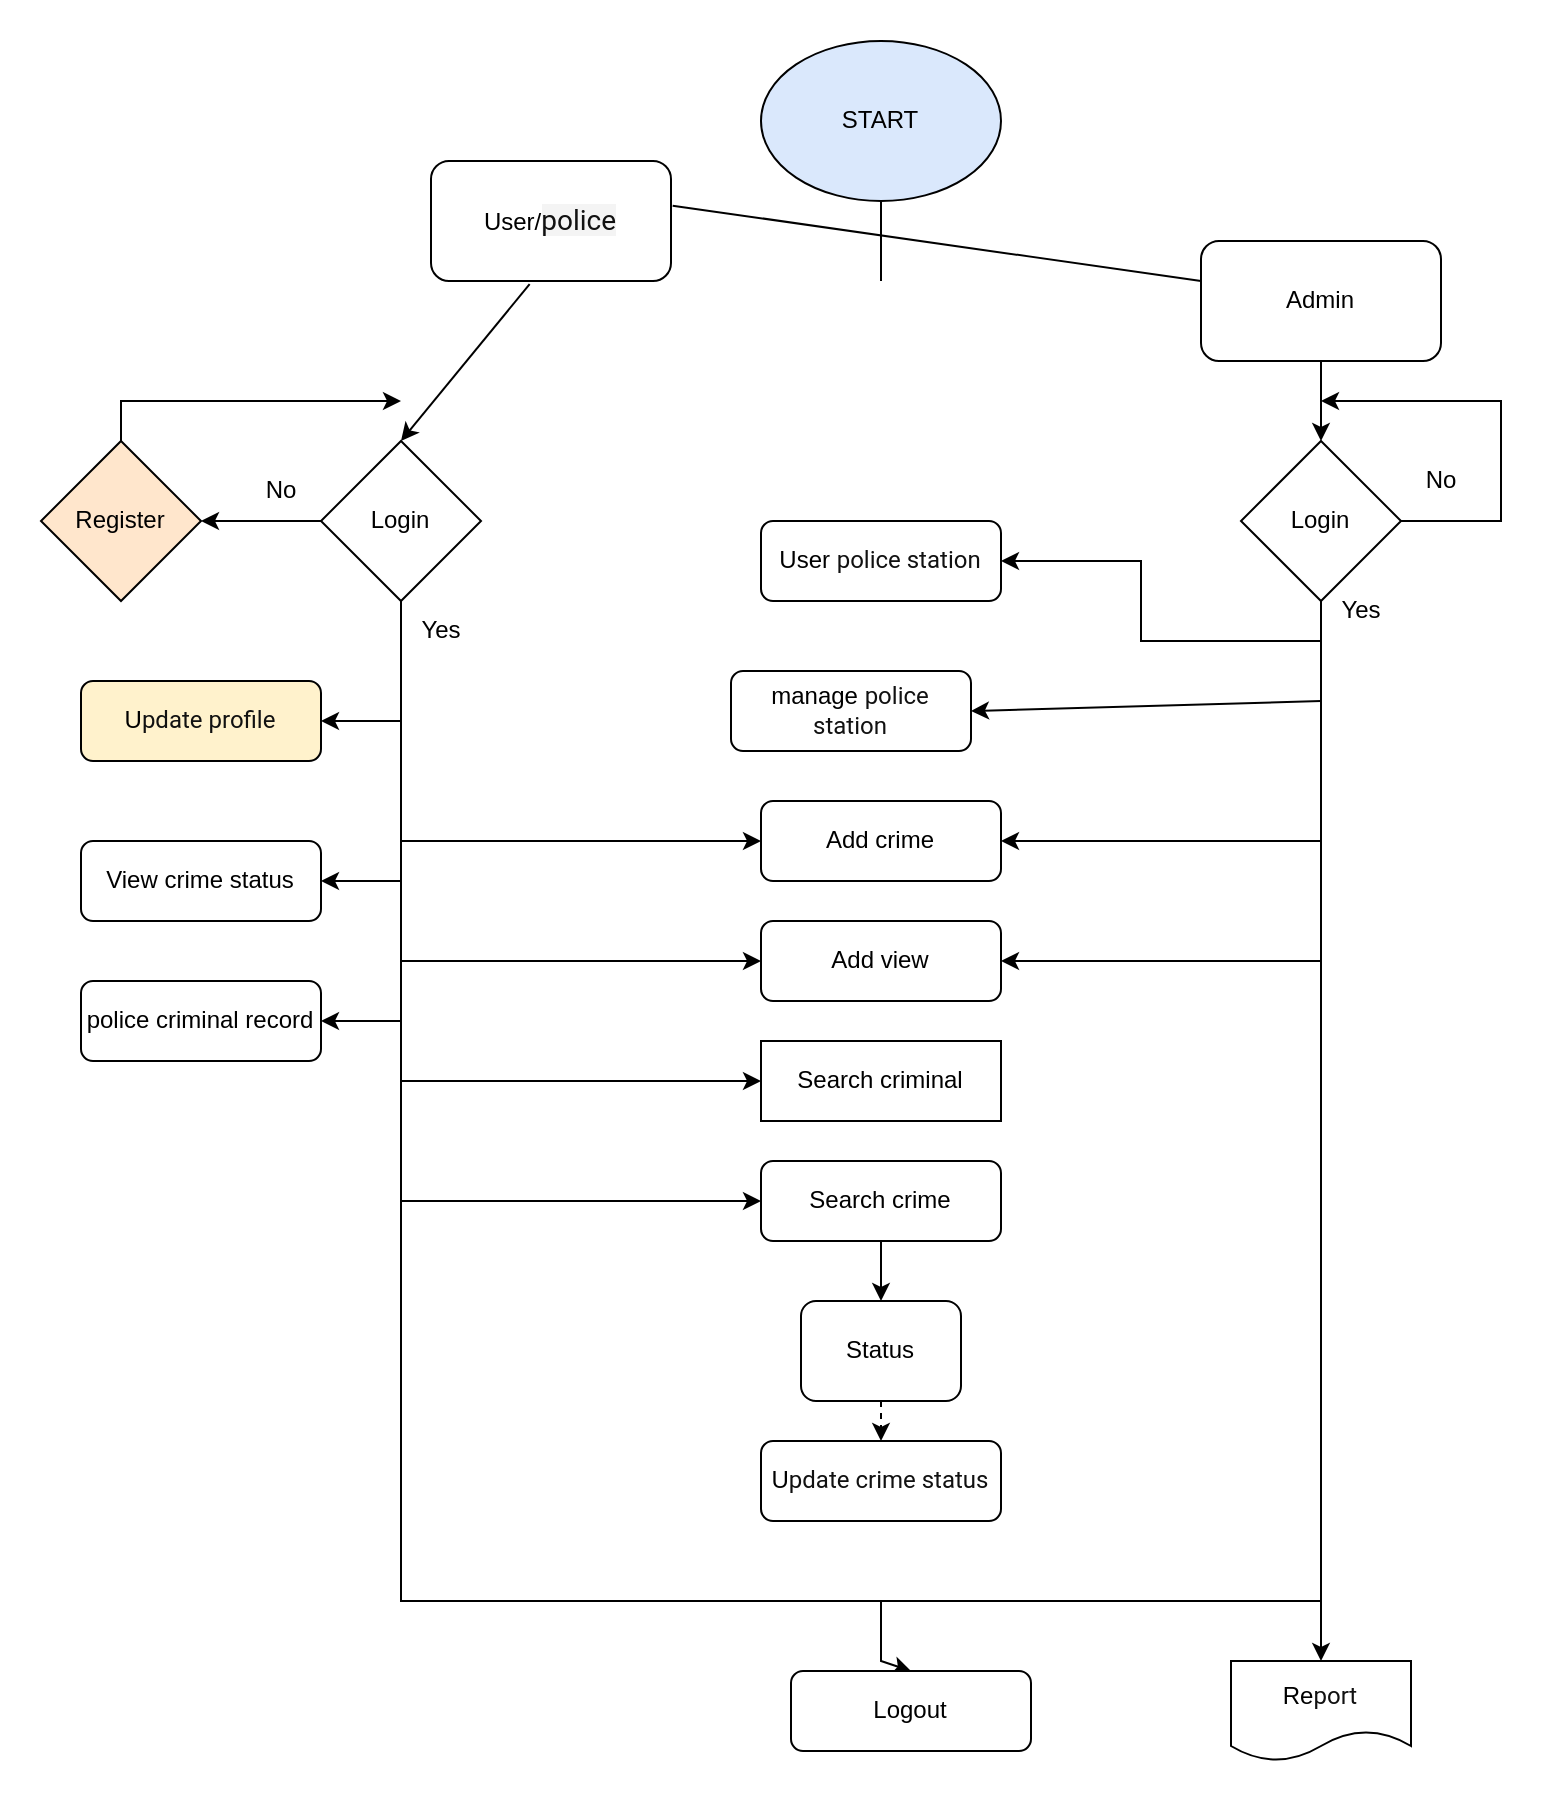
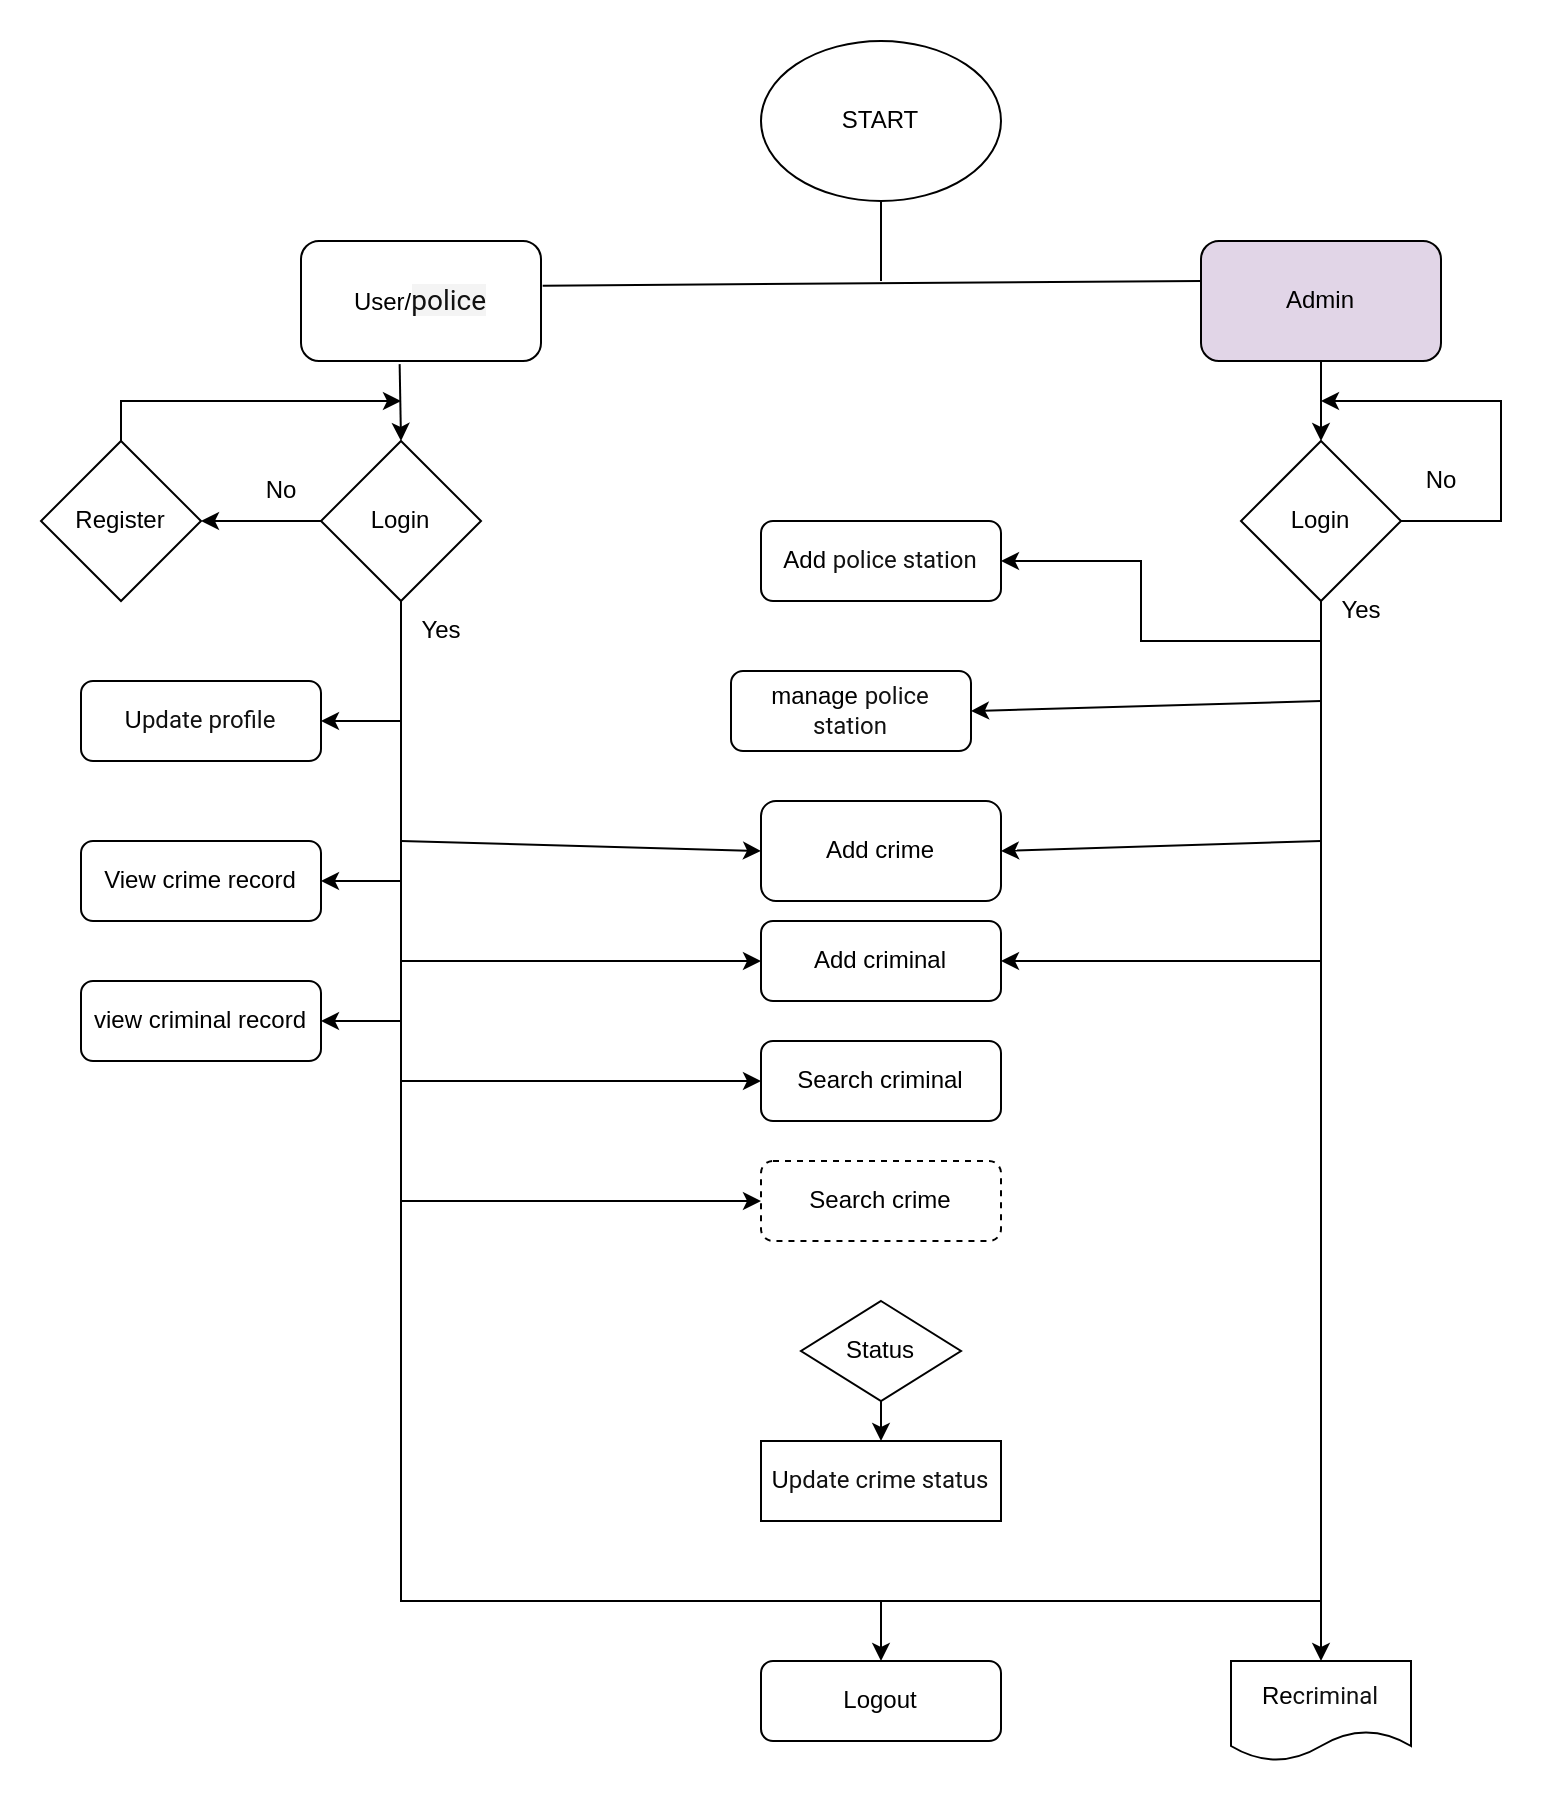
(881, 121) -> (881, 121)
(551, 221) -> (421, 301)
(1321, 301) -> (1321, 301)
(121, 521) -> (121, 521)
(881, 561) -> (881, 561)
(201, 721) -> (201, 721)
(881, 841) -> (881, 851)
(201, 881) -> (201, 881)
(881, 961) -> (881, 961)
(201, 1021) -> (201, 1021)
(881, 1081) -> (881, 1081)
(881, 1201) -> (881, 1201)
(881, 1264) -> none
(881, 1351) -> (881, 1351)
(881, 1413) -> (881, 1413)
(881, 1481) -> (881, 1481)
(1321, 1697) -> (1321, 1697)
(911, 1711) -> (881, 1701)
